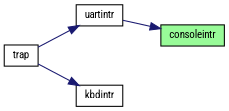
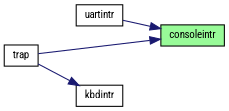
(54, 39) -> (94, 47)
